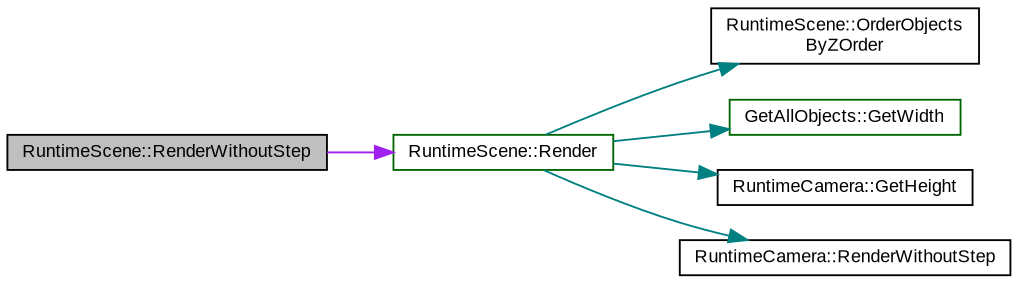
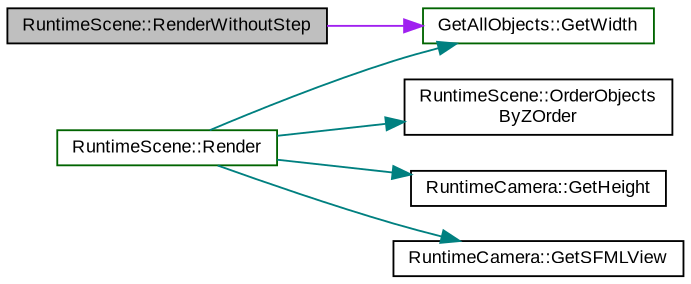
(351, 152) -> (365, 26)
(845, 258) -> (538, 259)
